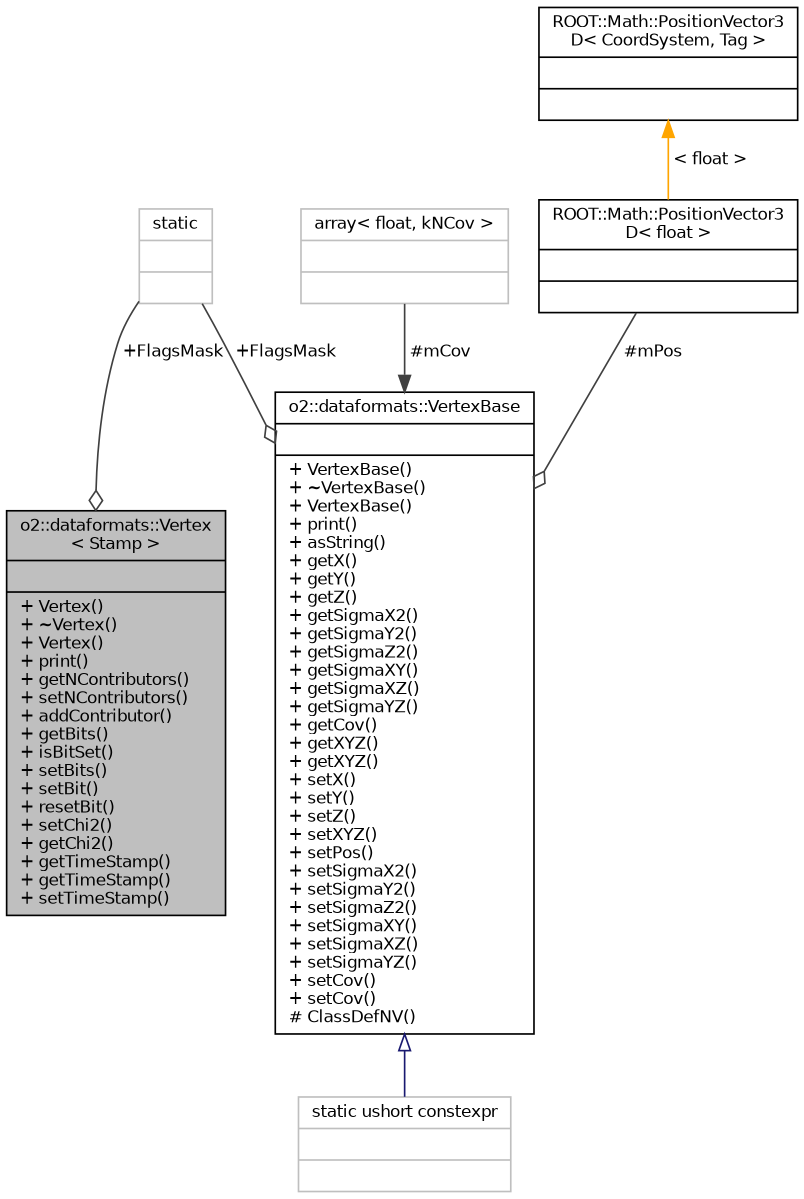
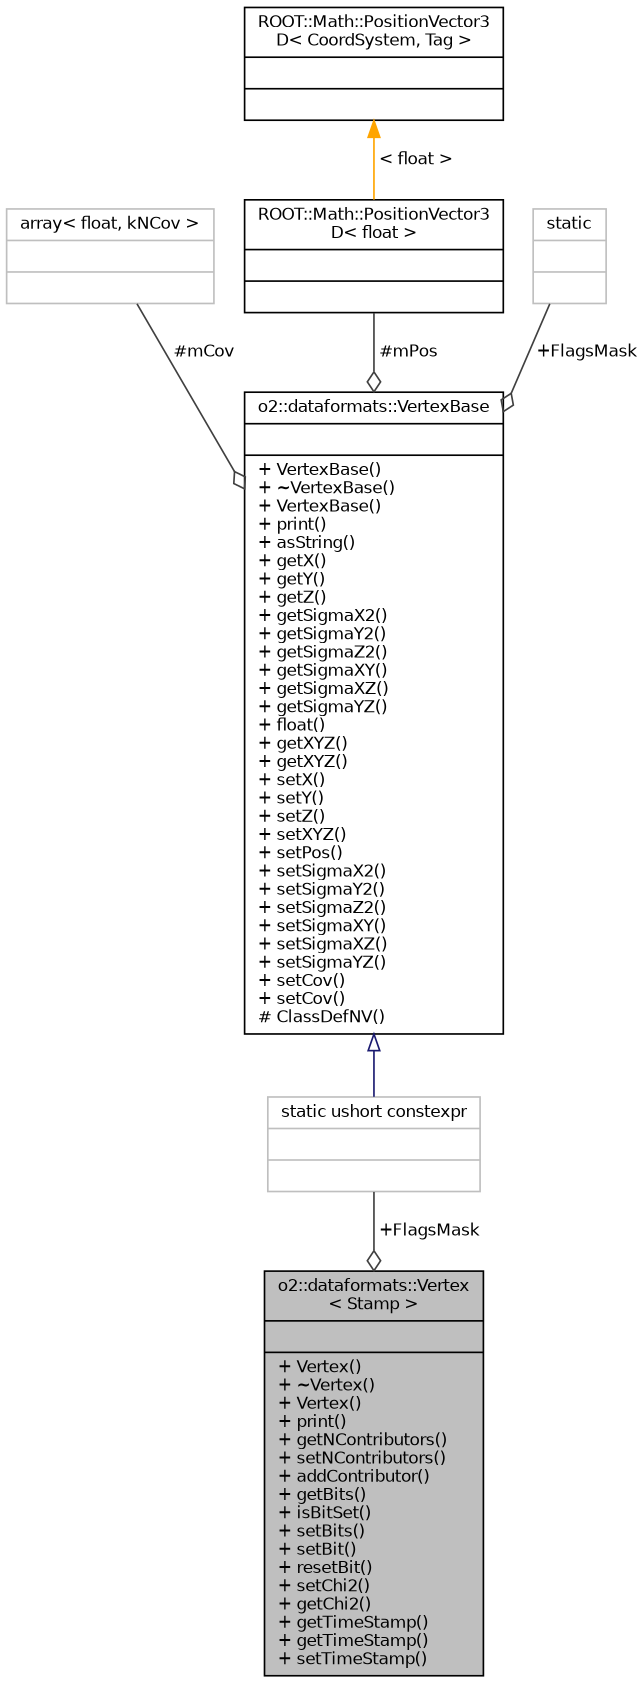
(405, 339) -> (186, 388)
(106, 393) -> (374, 1221)
(333, 726) -> (292, 726)
